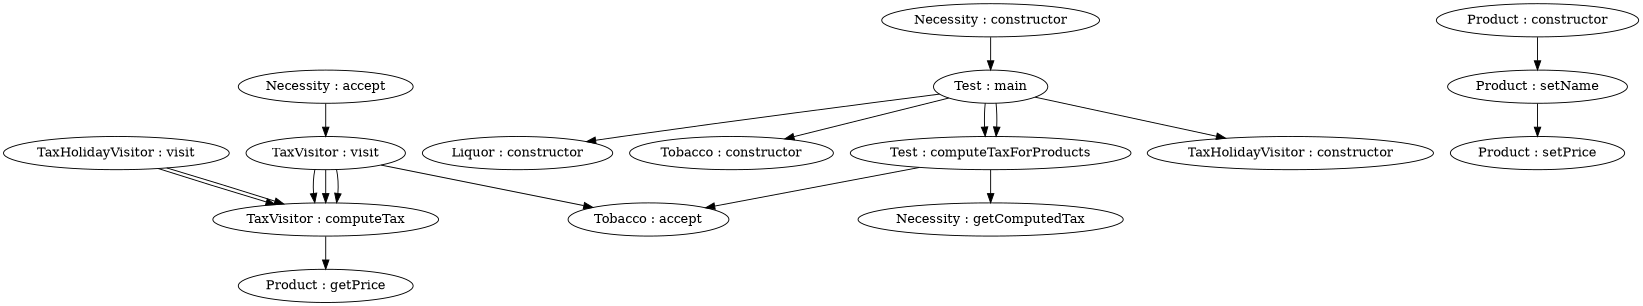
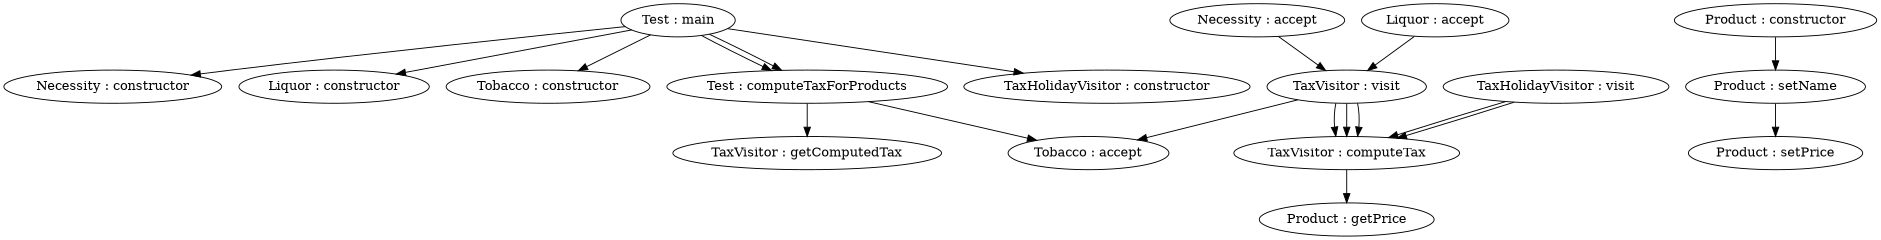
none -> (1435, 20)
(991, 49) -> (413, 49)
(991, 219) -> (807, 153)
